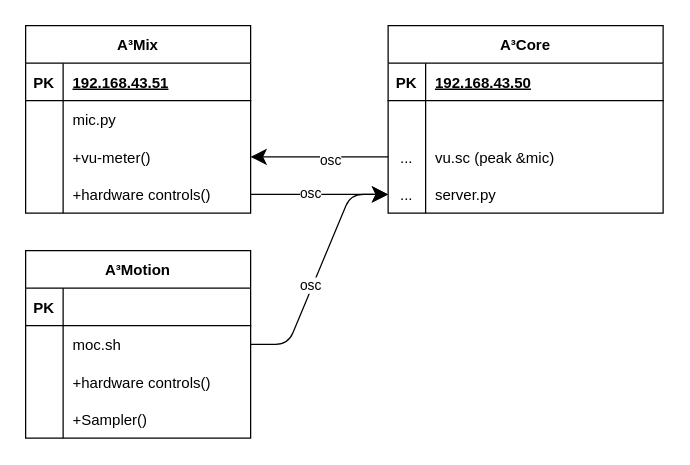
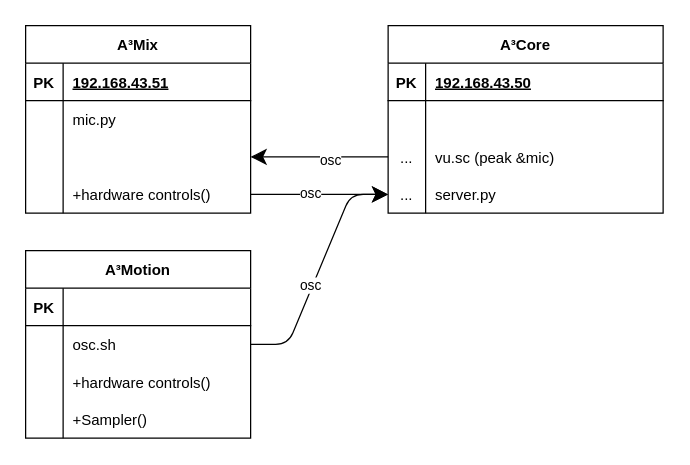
(157, 157) -> none
(96, 345) -> (96, 345)
